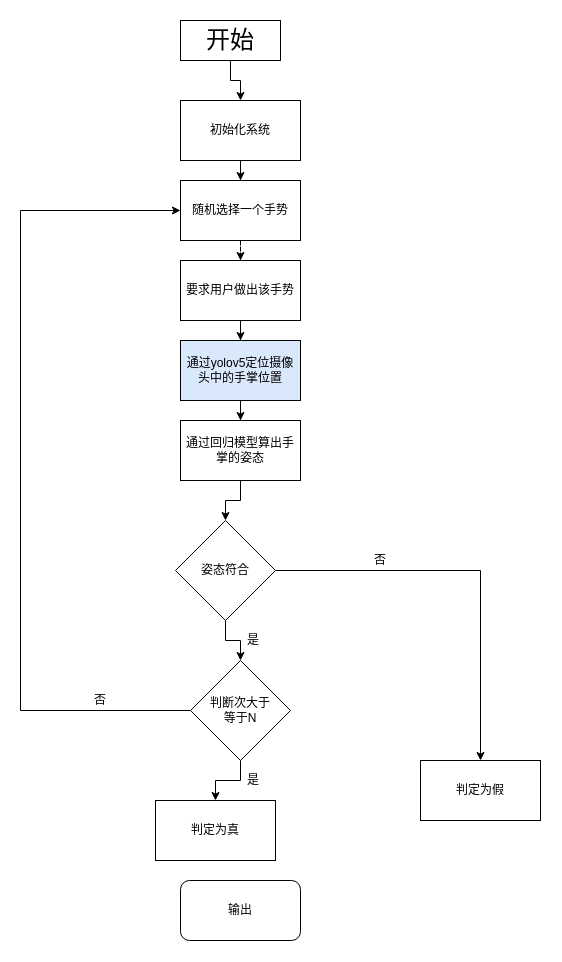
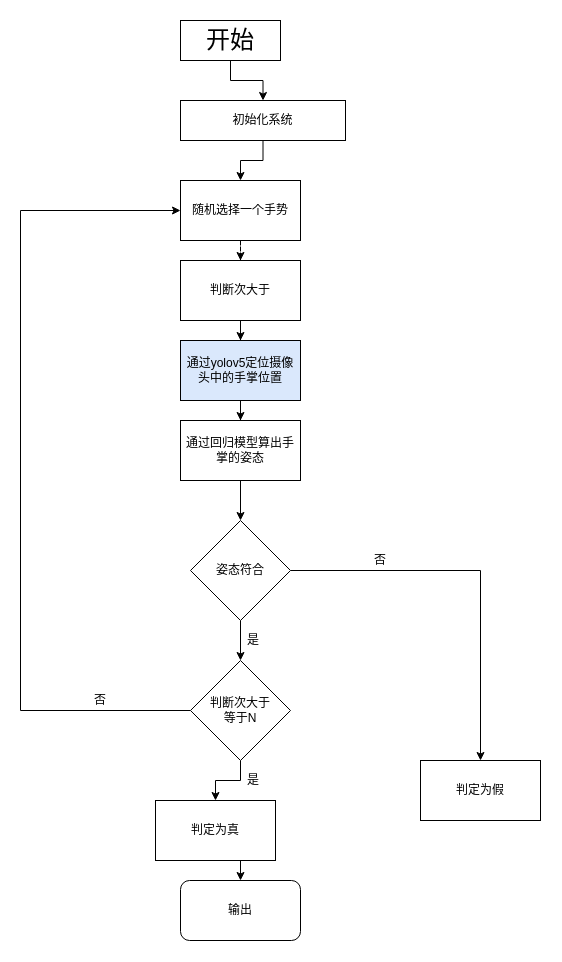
(241, 131) -> (263, 121)
(241, 291) -> (241, 291)
(226, 571) -> (241, 571)
none -> (241, 866)
